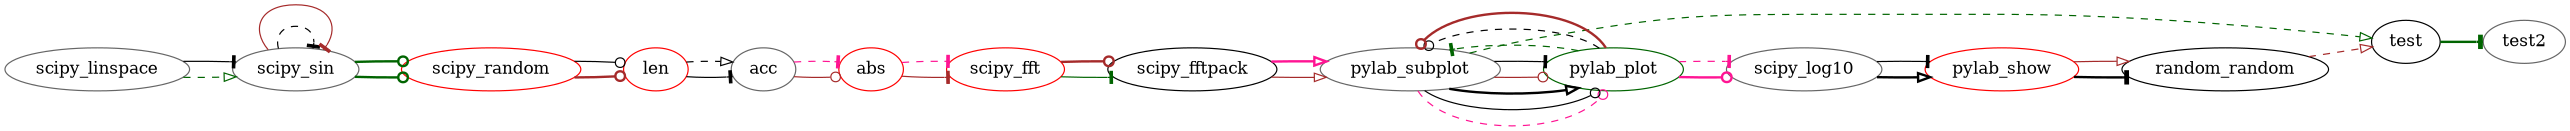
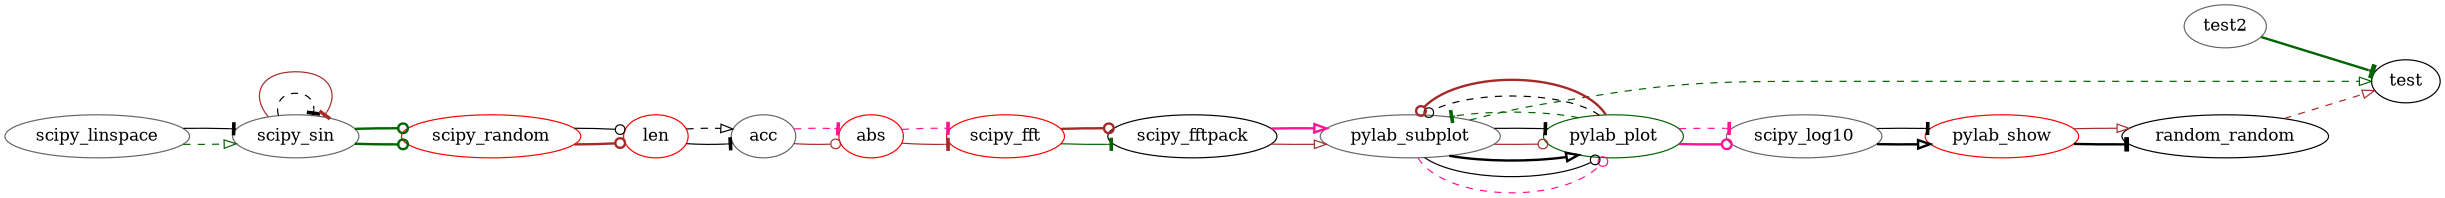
(2458, 42) -> (2315, 54)
